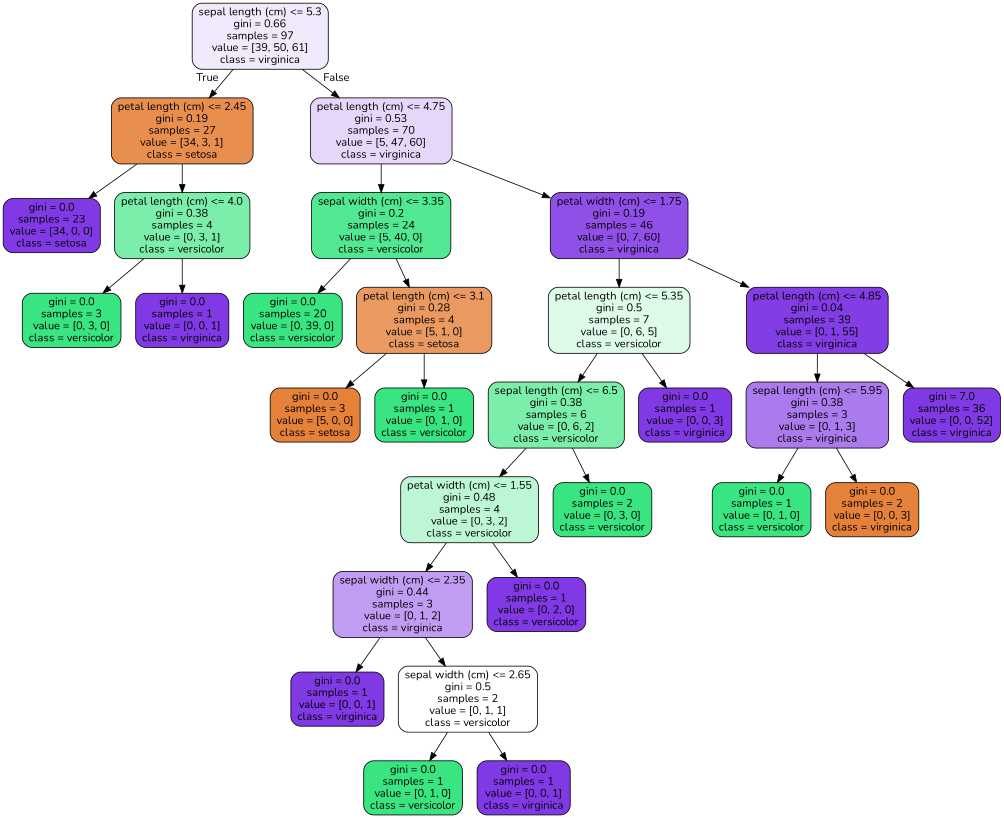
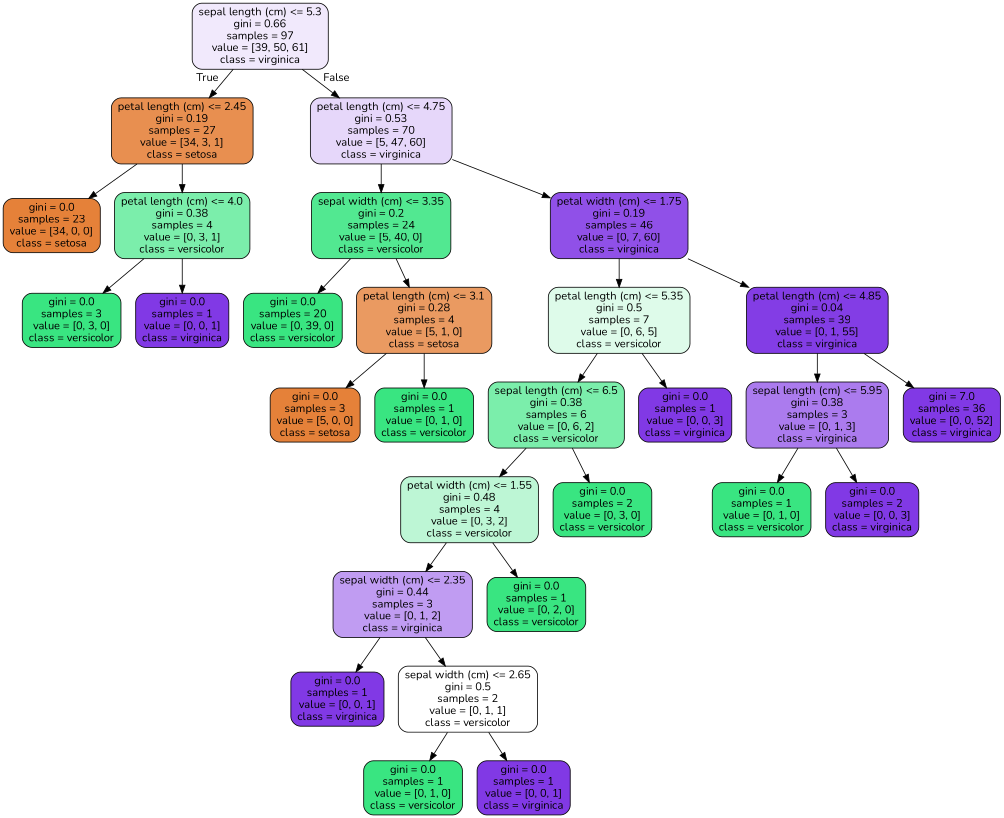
(52, 226) -> (52, 226)
(872, 510) -> (872, 510)
(536, 604) -> (536, 604)
